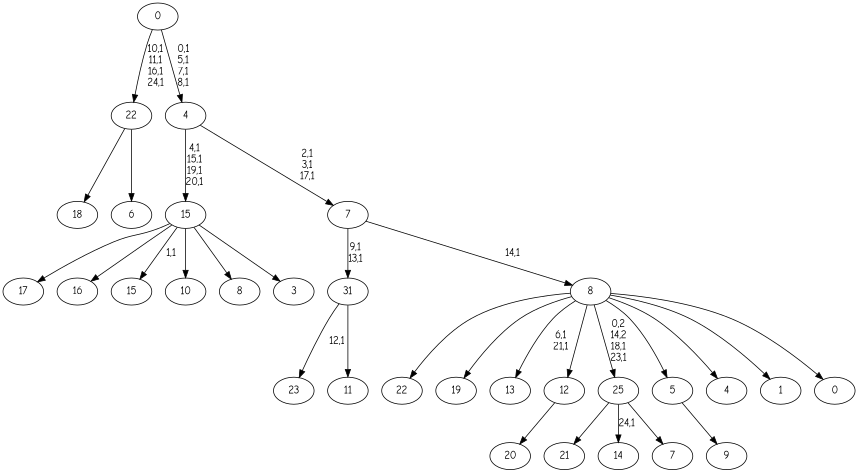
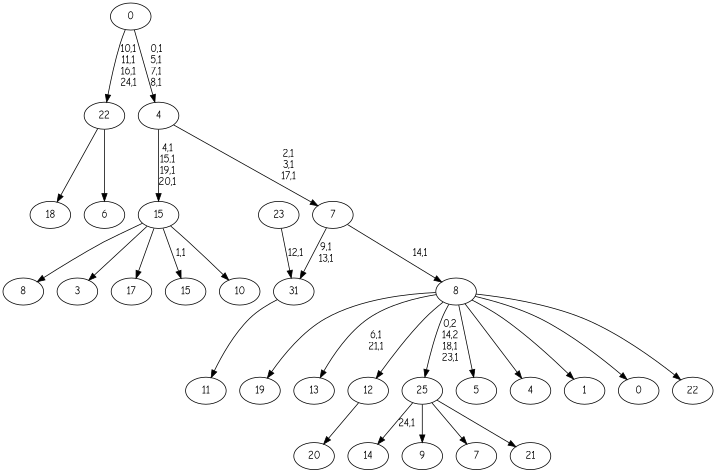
(77, 292) -> none
(319, 336) -> (286, 249)
(697, 421) -> (422, 420)
